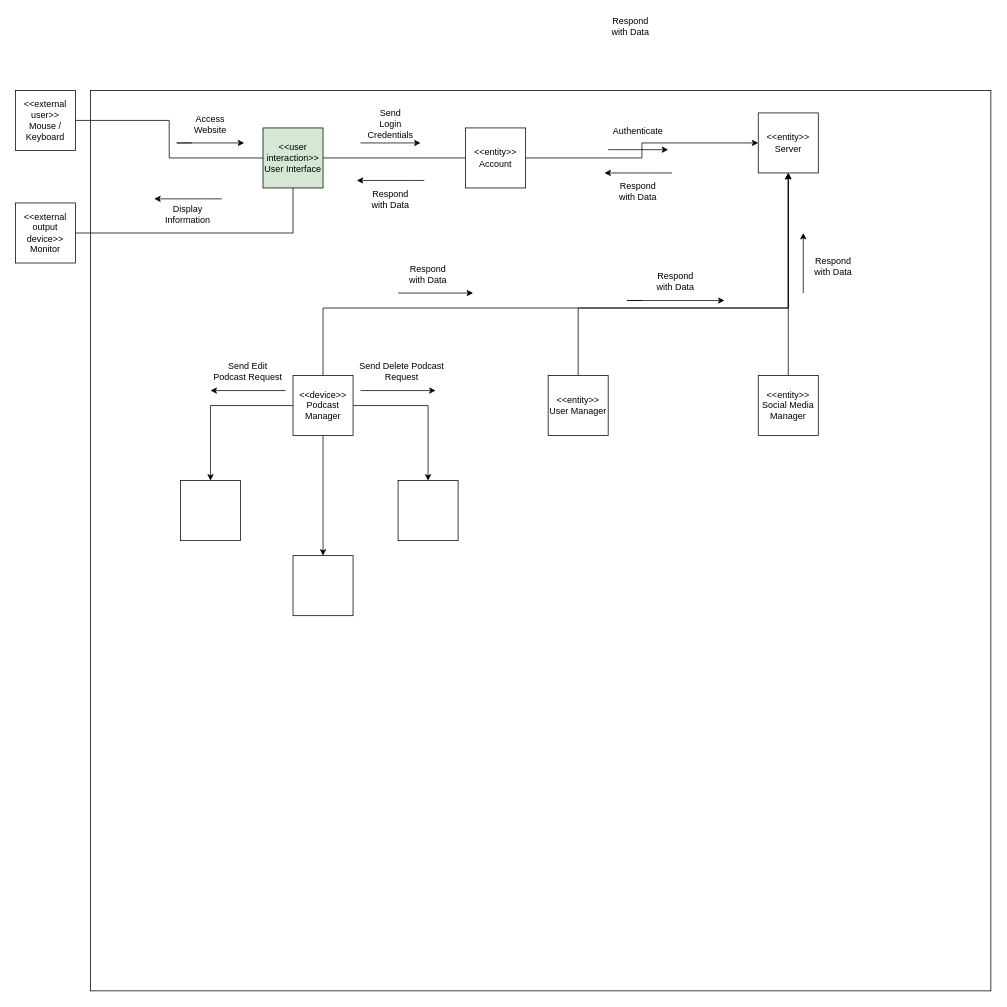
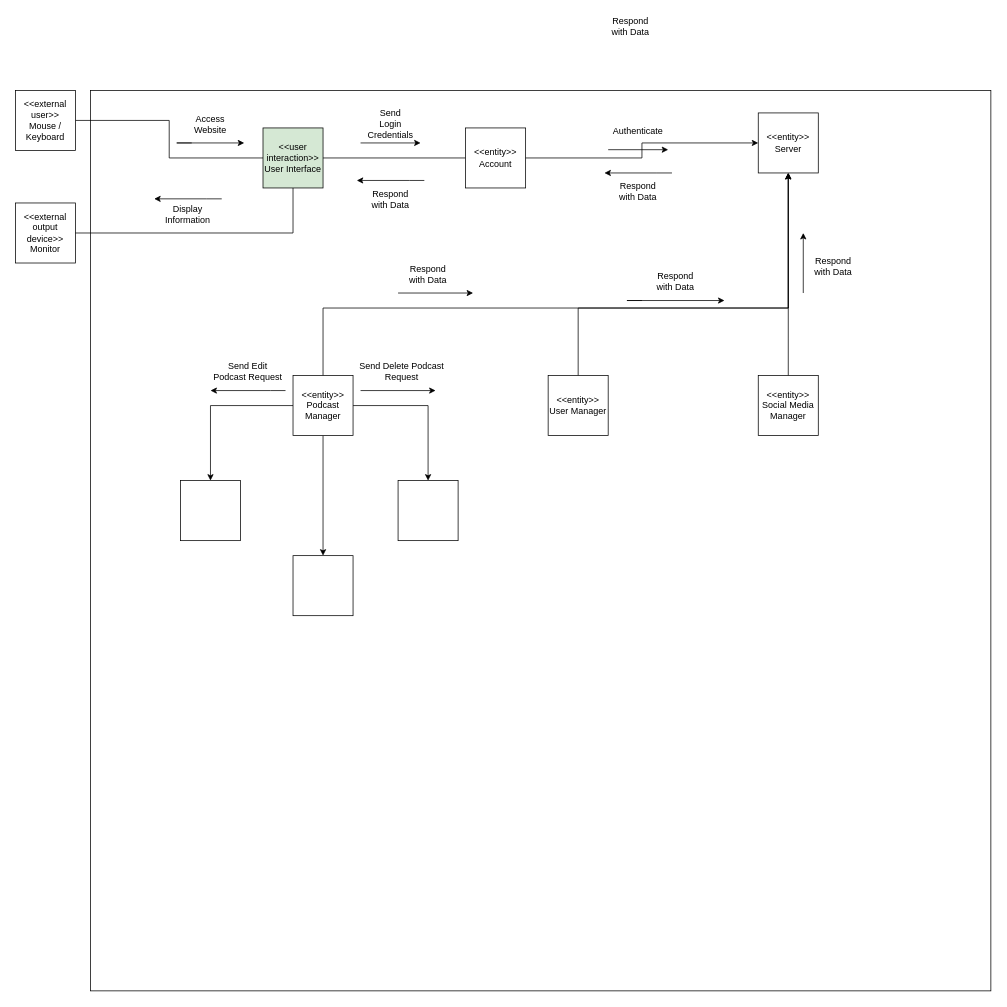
(323, 405) -> (323, 405)
